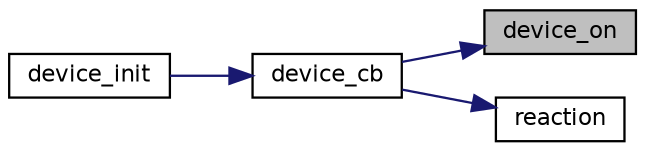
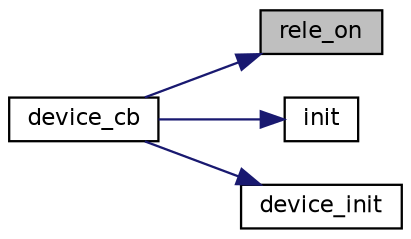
(560, 32) -> (321, 32)
(199, 76) -> (192, 159)
(560, 119) -> (321, 119)
